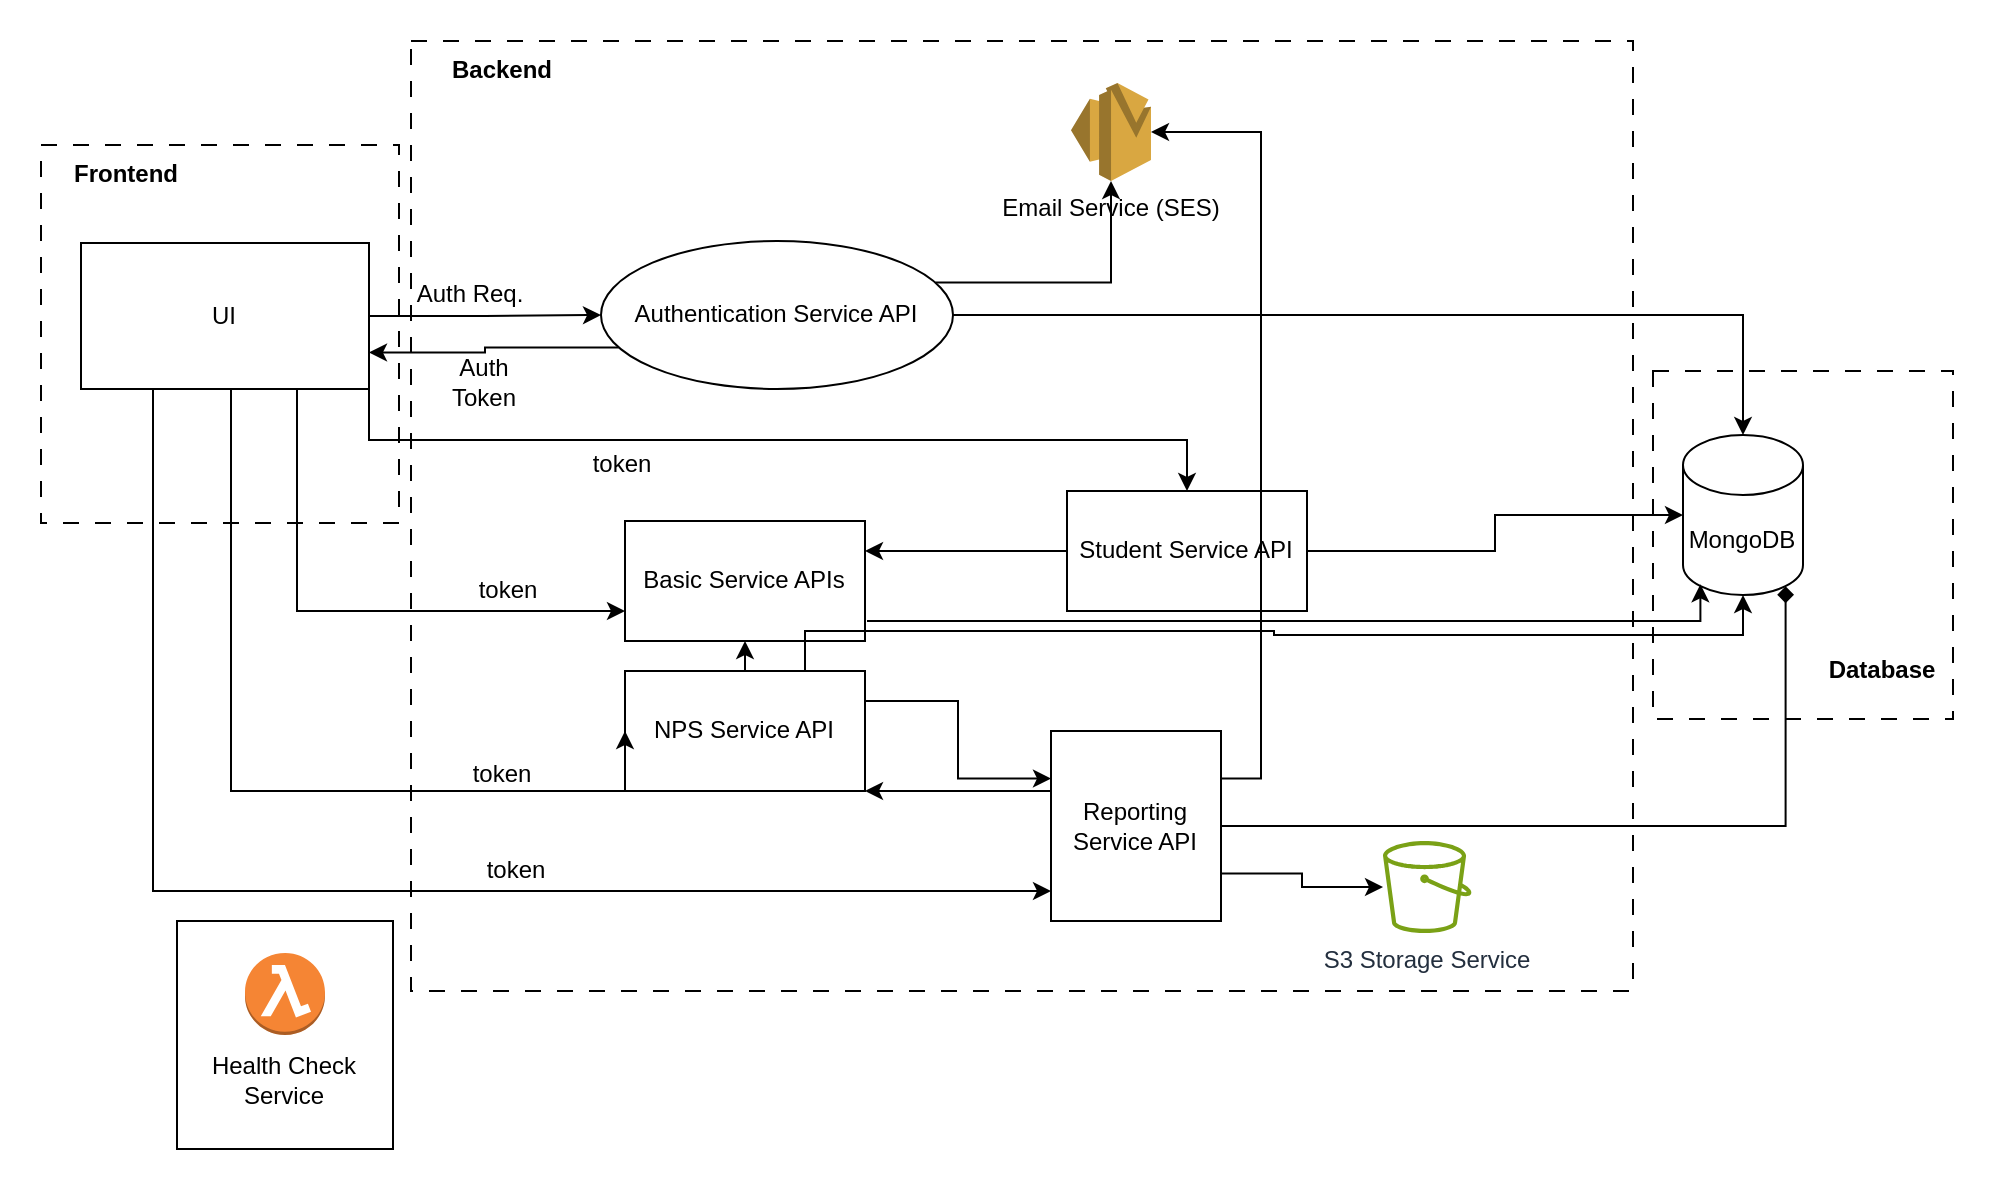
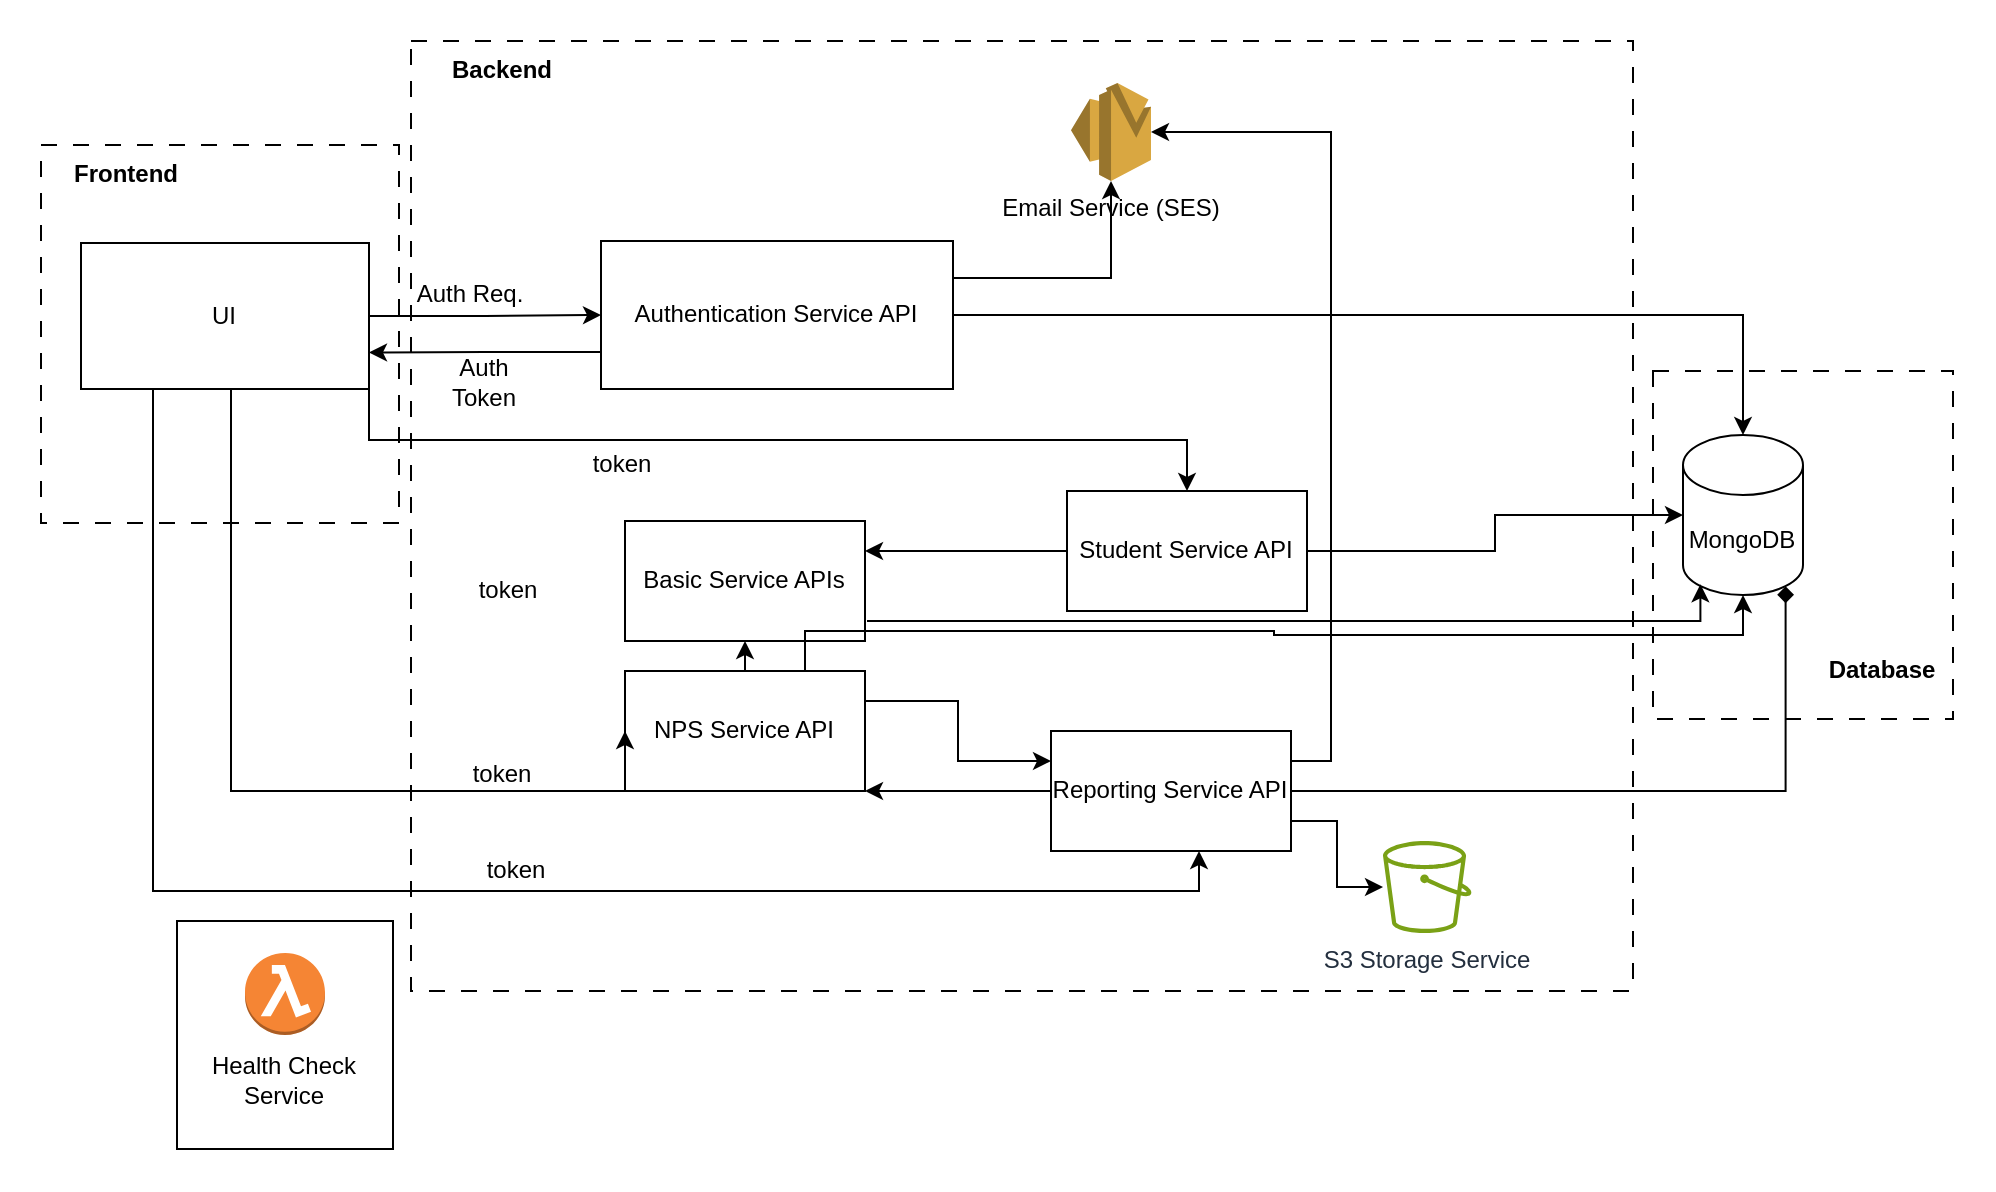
(777, 315) -> (777, 315)
(343, 611) -> none
(1136, 826) -> (1171, 791)
